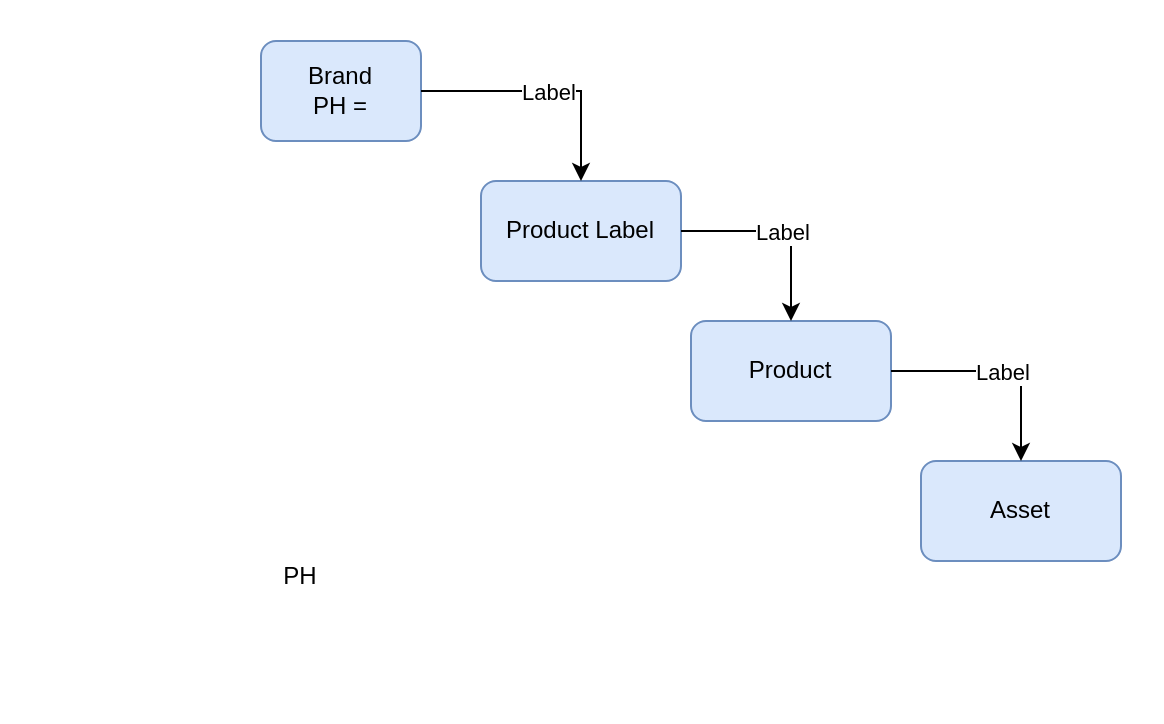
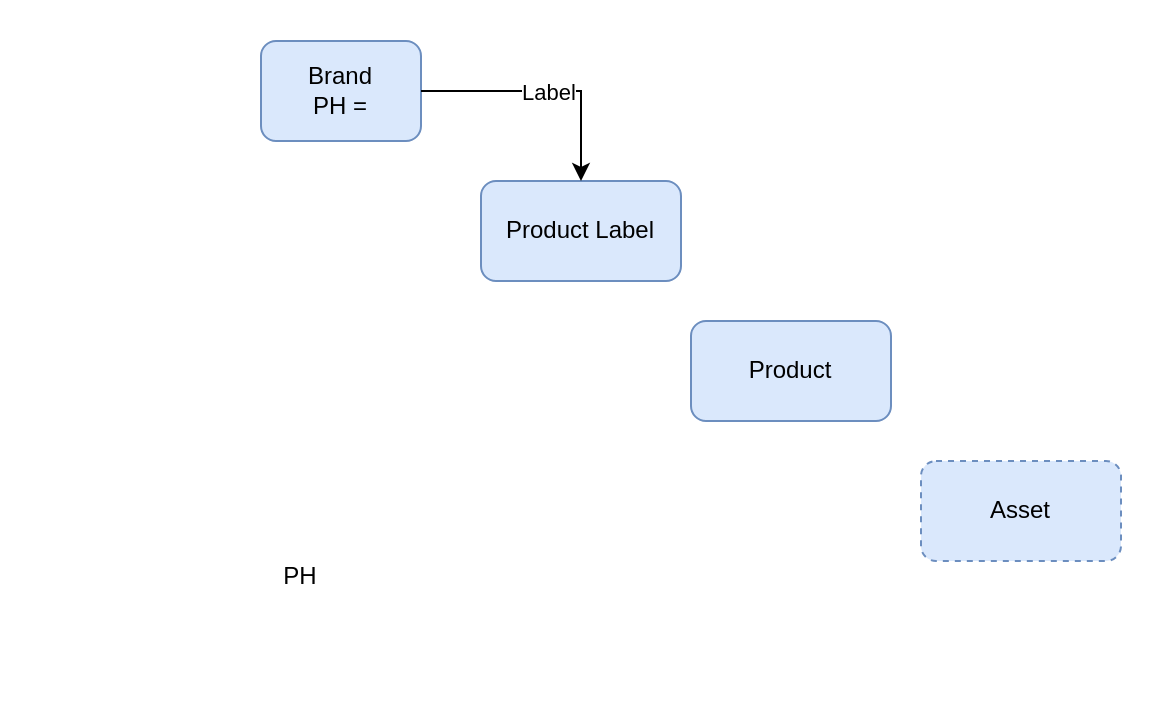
(774, 231) -> none
(994, 371) -> none
(1021, 511) -> (1021, 511)
